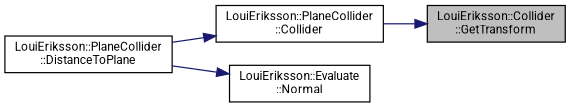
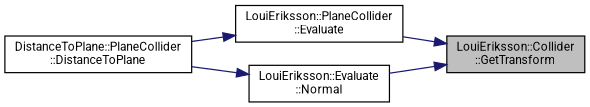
(300, 24) -> (319, 24)
(89, 54) -> (98, 54)
none -> (412, 70)
